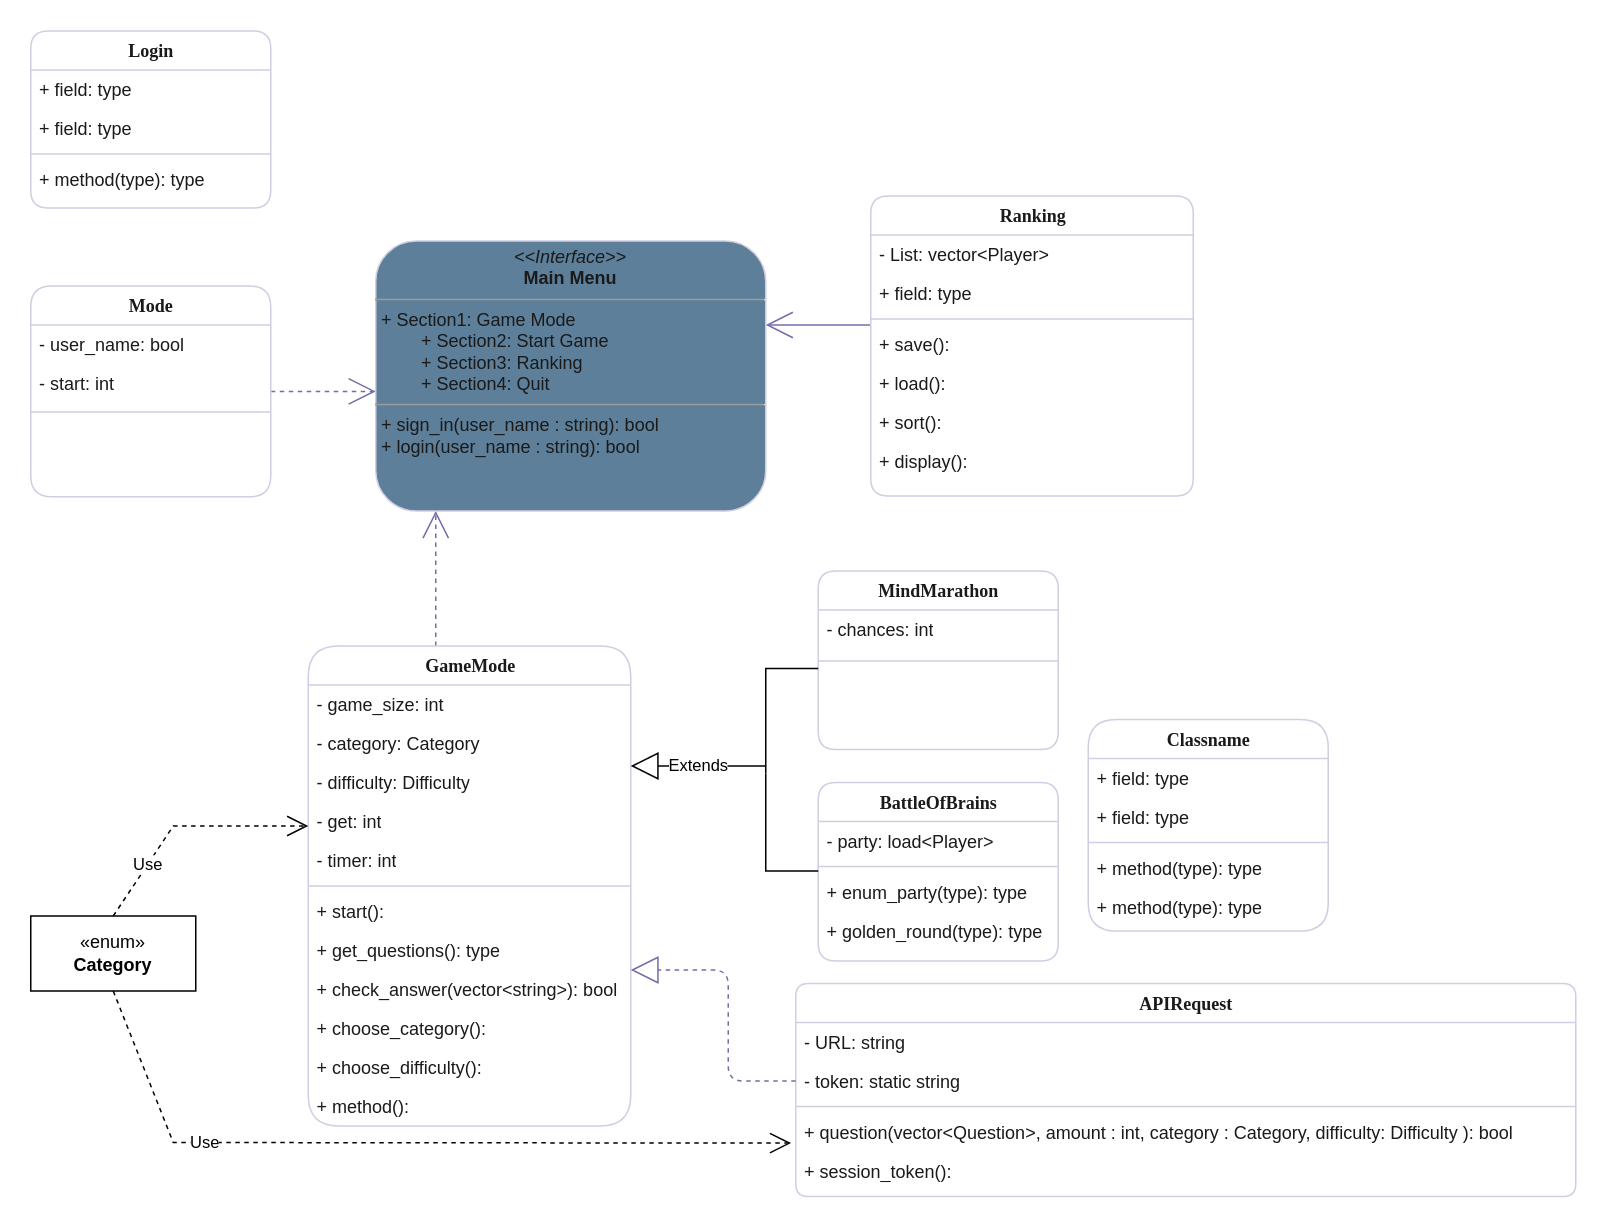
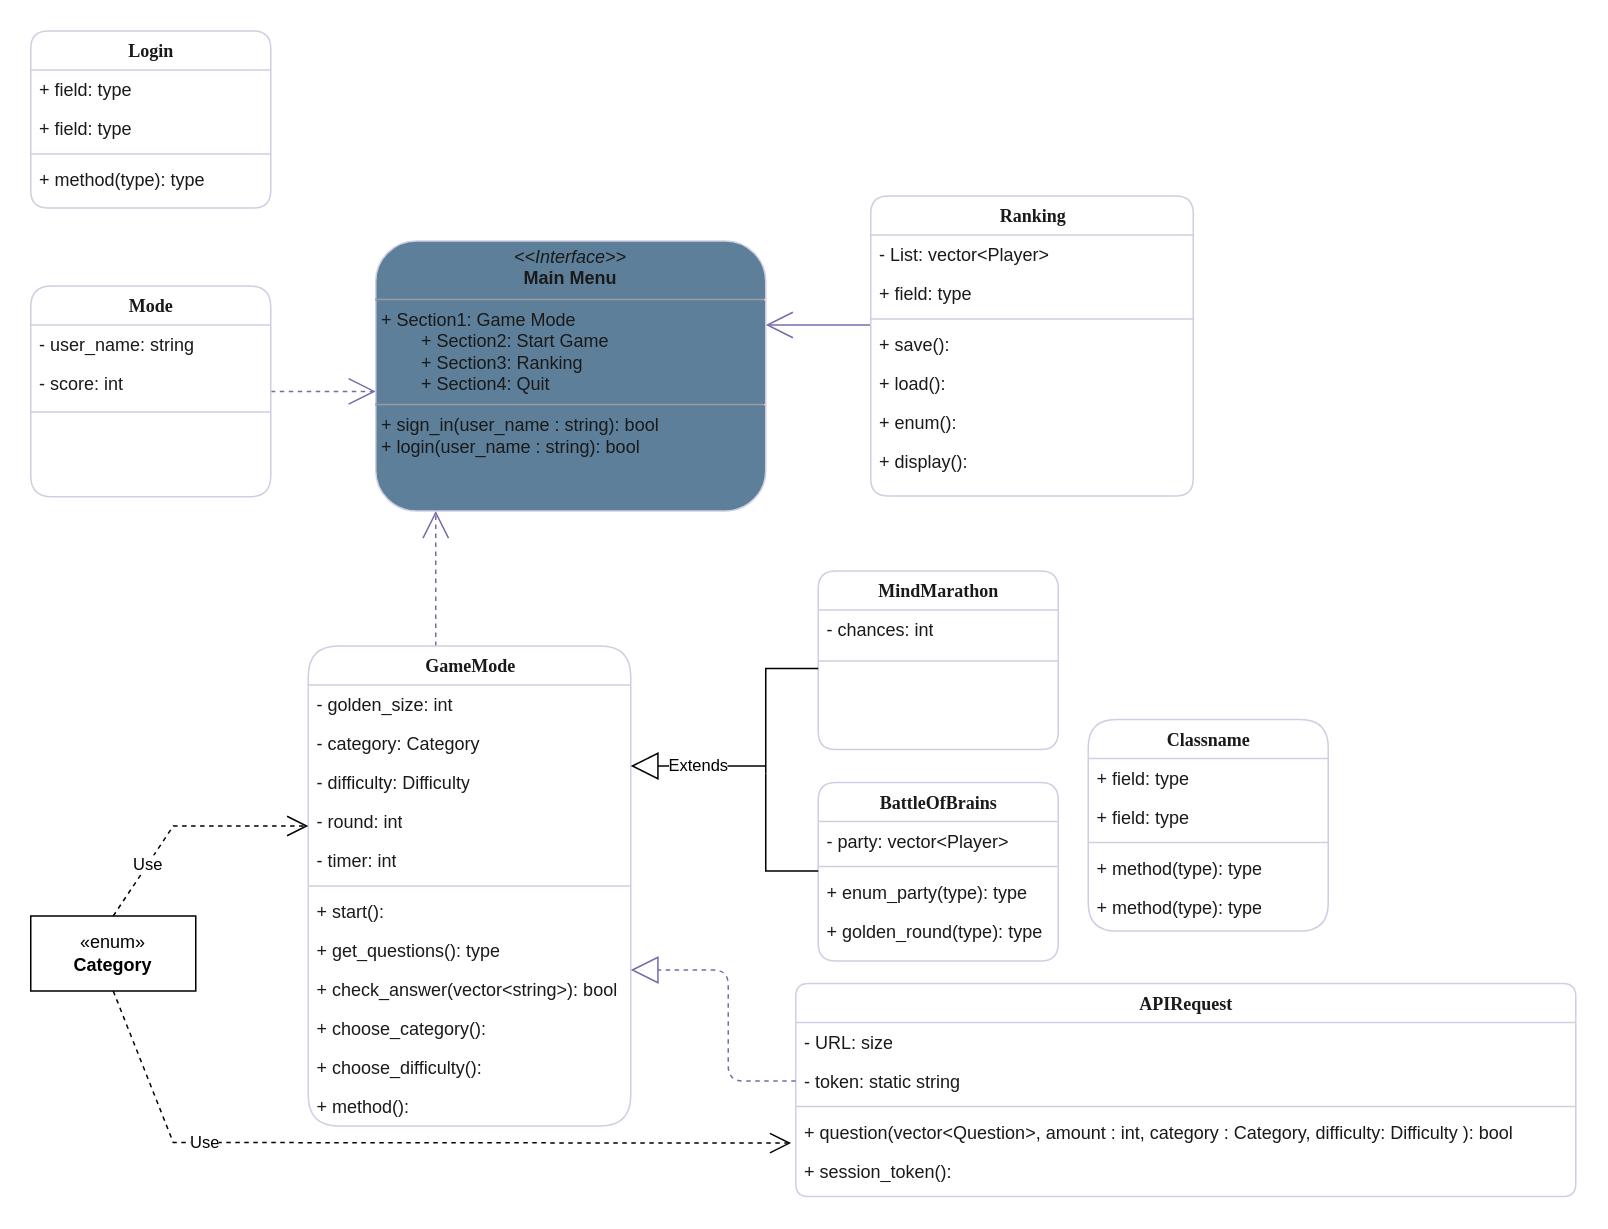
(116, 346) -> (126, 346)
(91, 385) -> (91, 385)
(920, 424) -> (920, 424)
(386, 706) -> (394, 706)
(358, 823) -> (368, 823)
(921, 843) -> (934, 843)
(861, 1044) -> (851, 1044)
